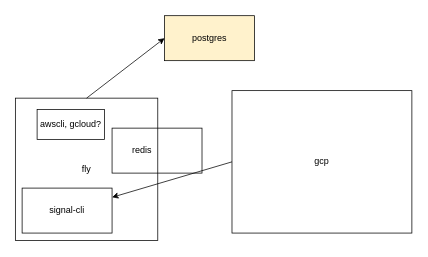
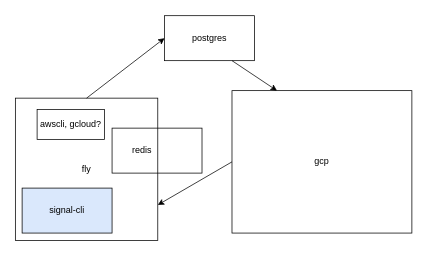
(210, 38) -> (210, 38)
none -> (252, 74)
(174, 179) -> (197, 182)
(67, 210) -> (67, 210)
